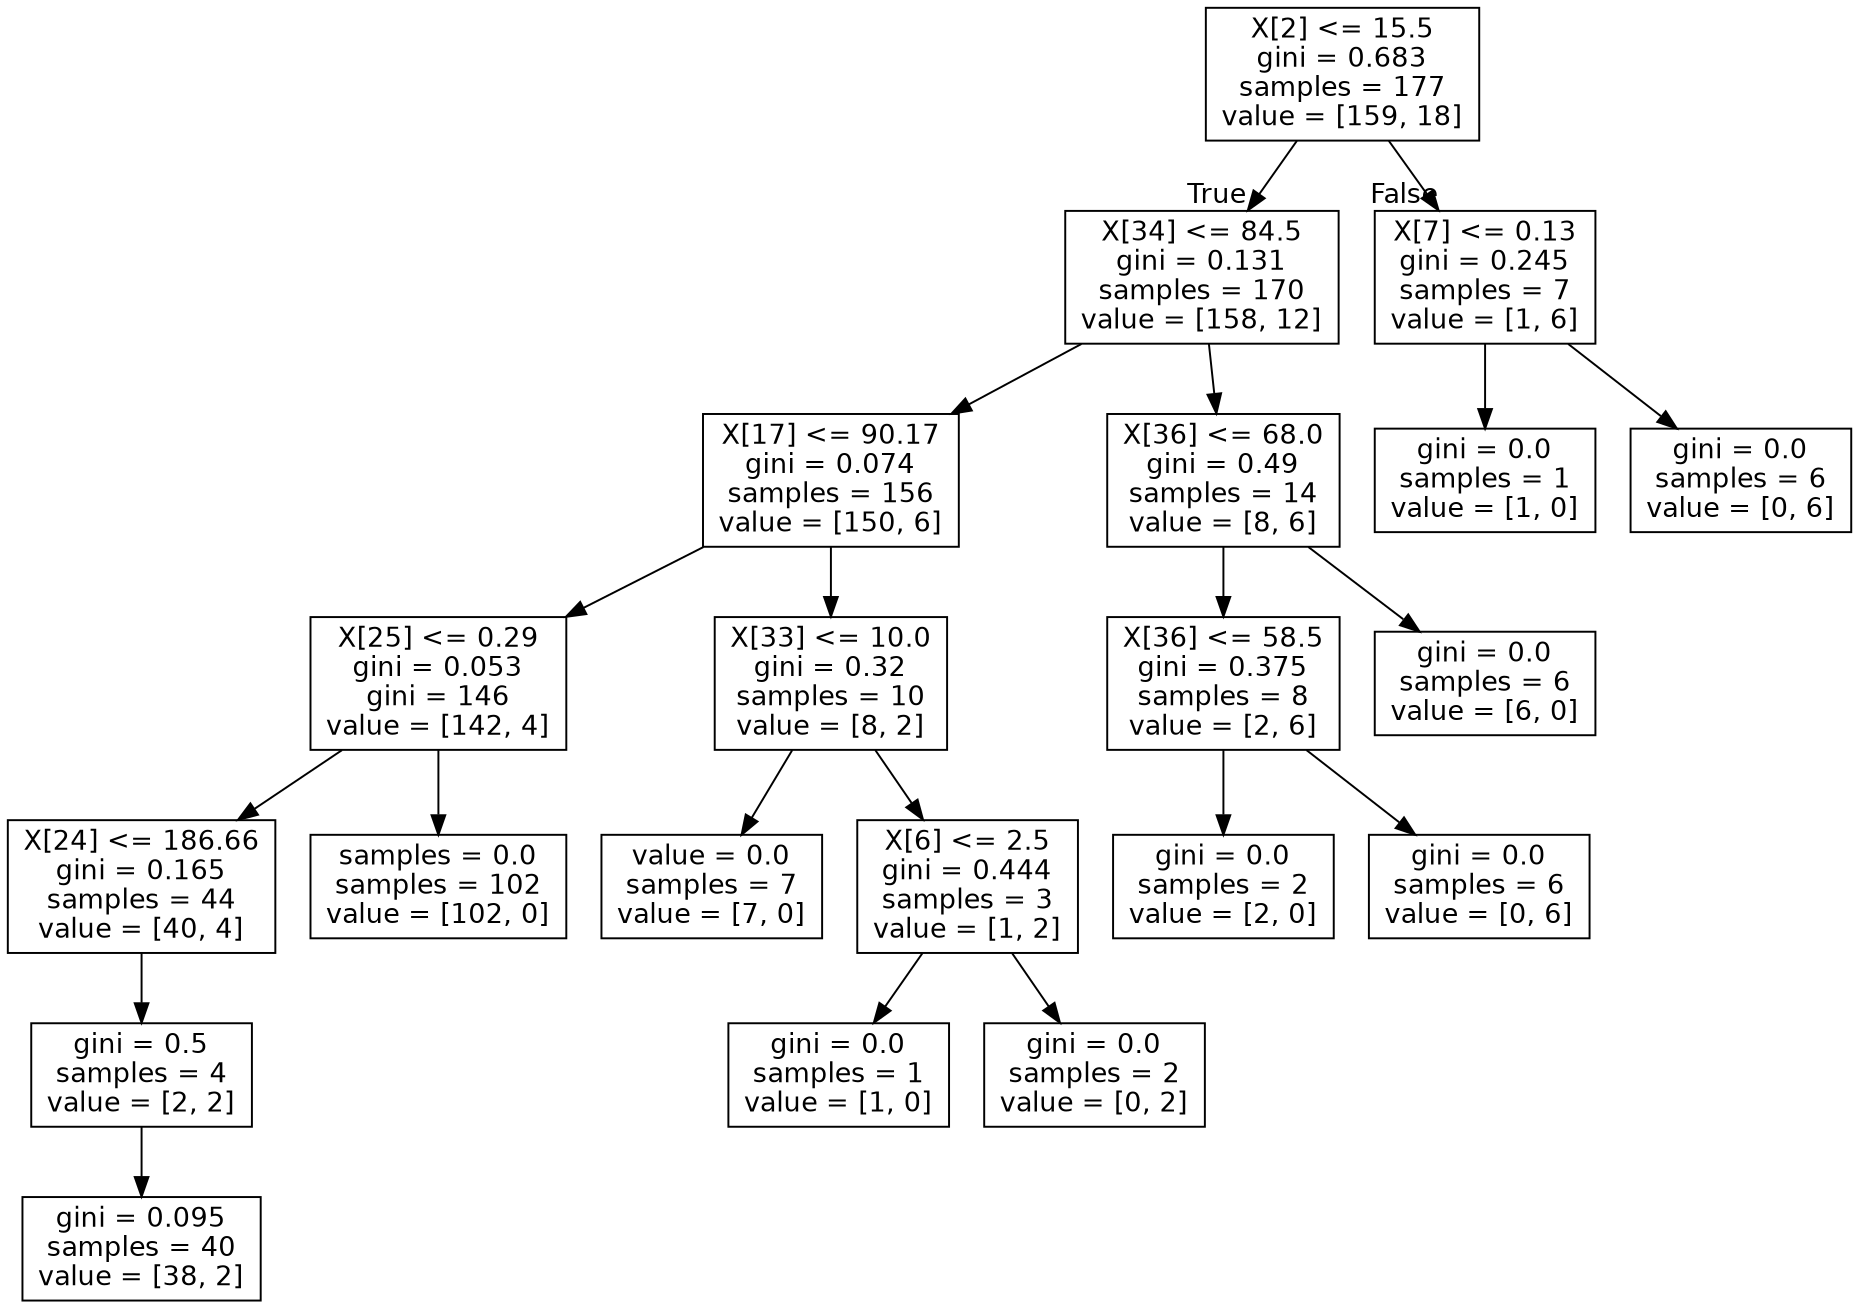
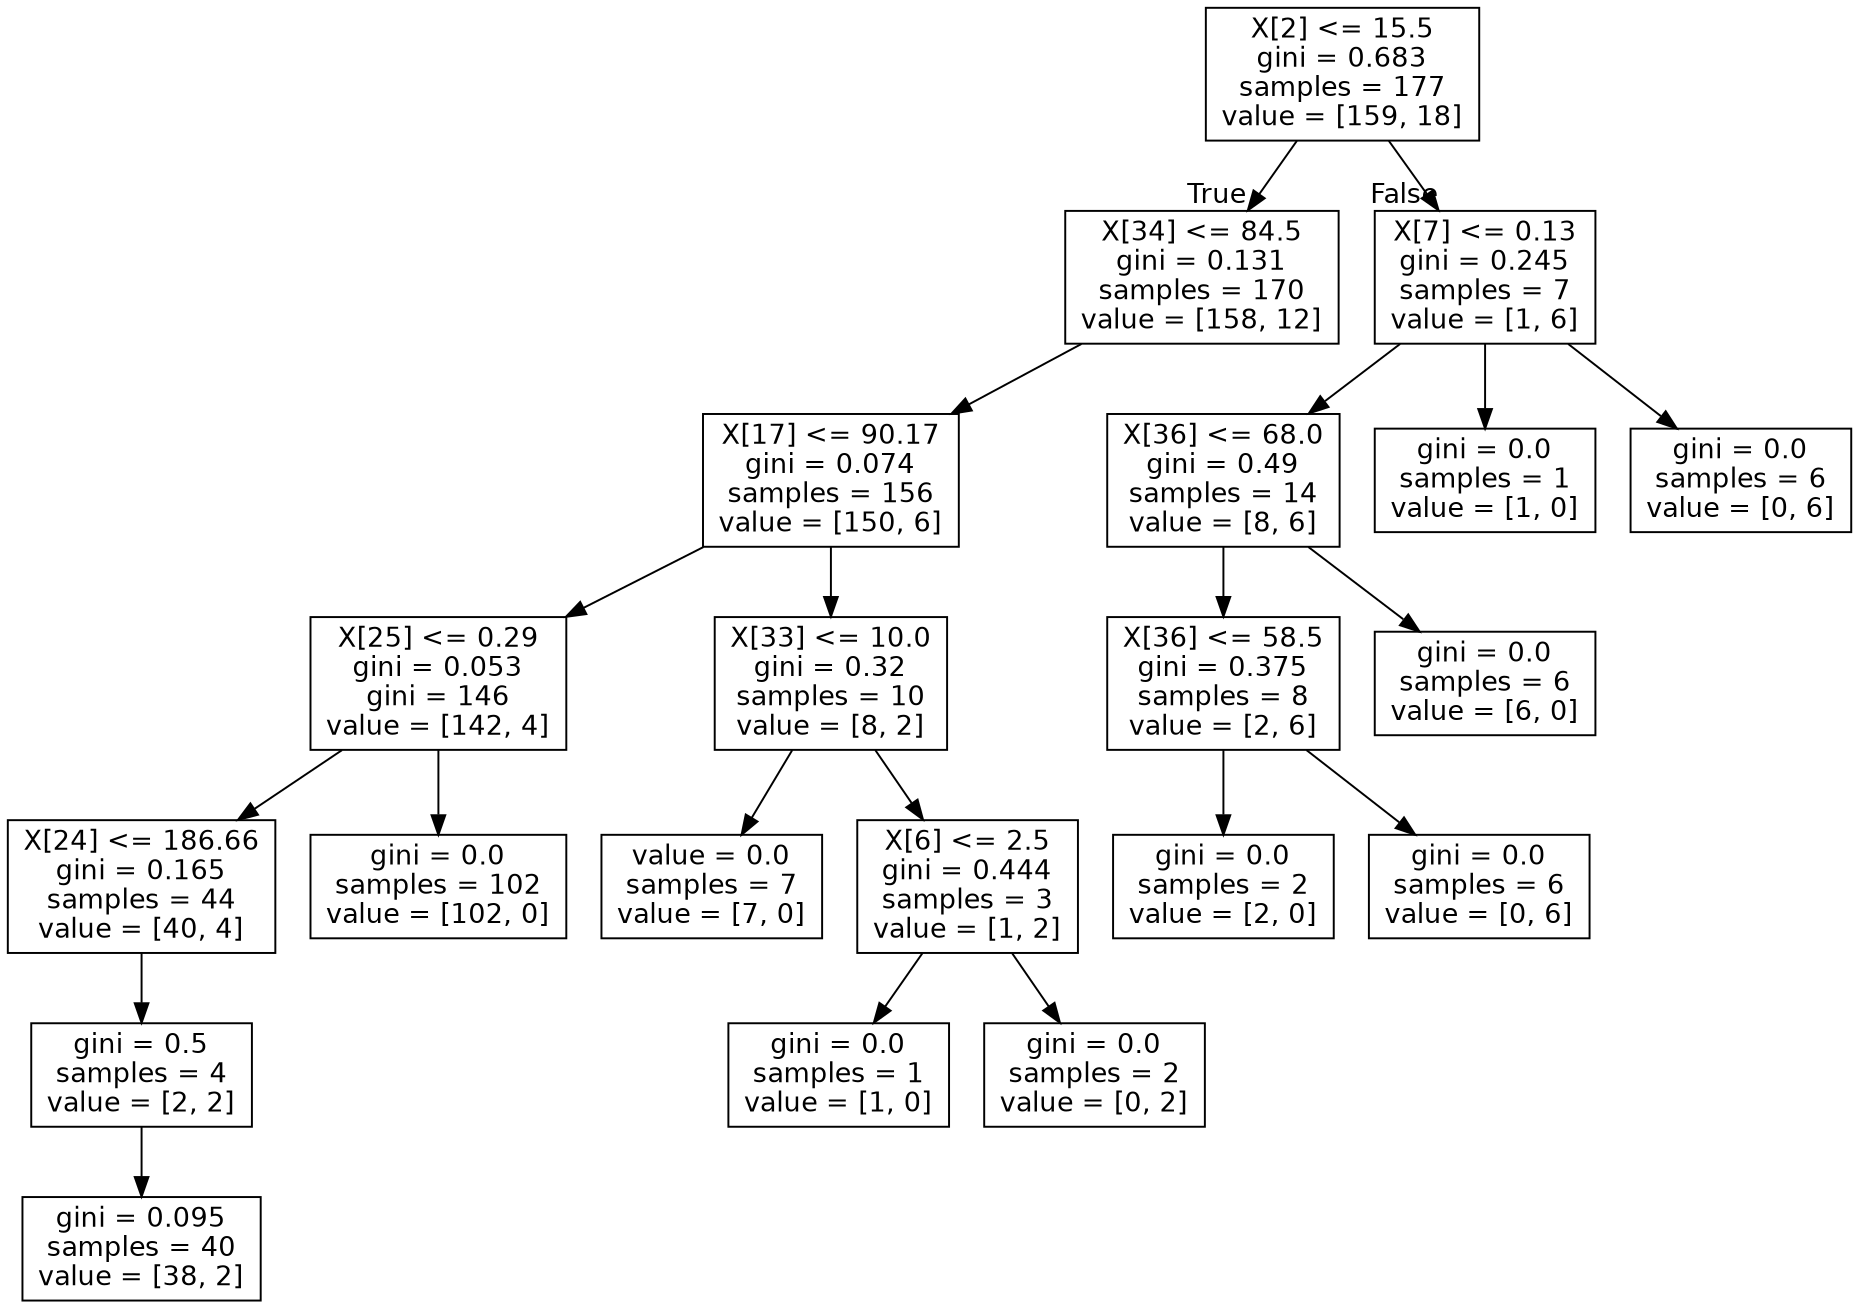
(1212, 369) -> (1363, 373)
(438, 887) -> (438, 887)
